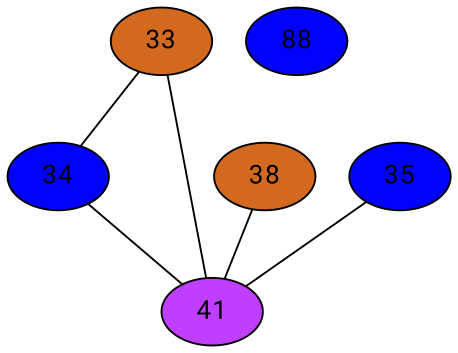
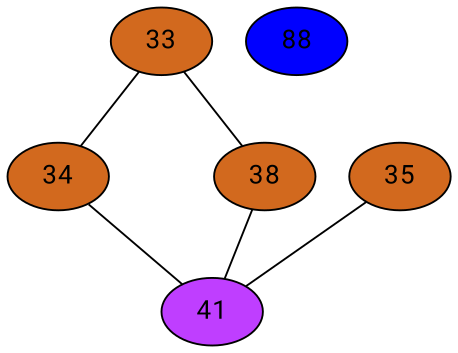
(187, 176) -> (213, 109)
(58, 177) -> (58, 177)
(400, 177) -> (400, 177)
